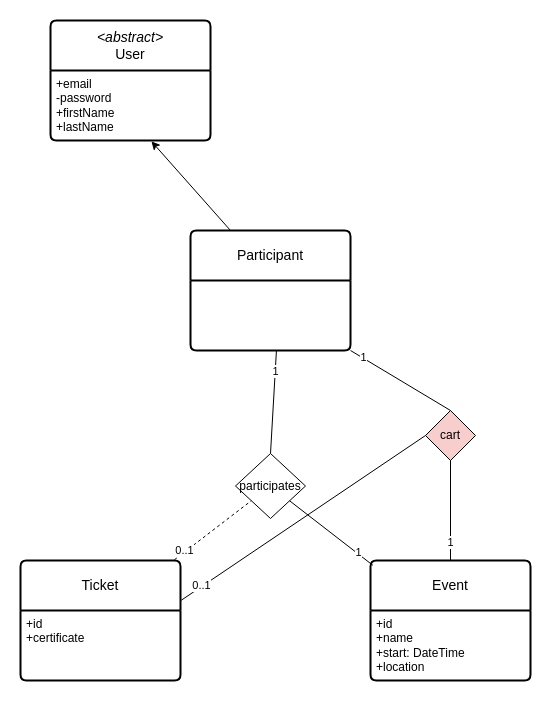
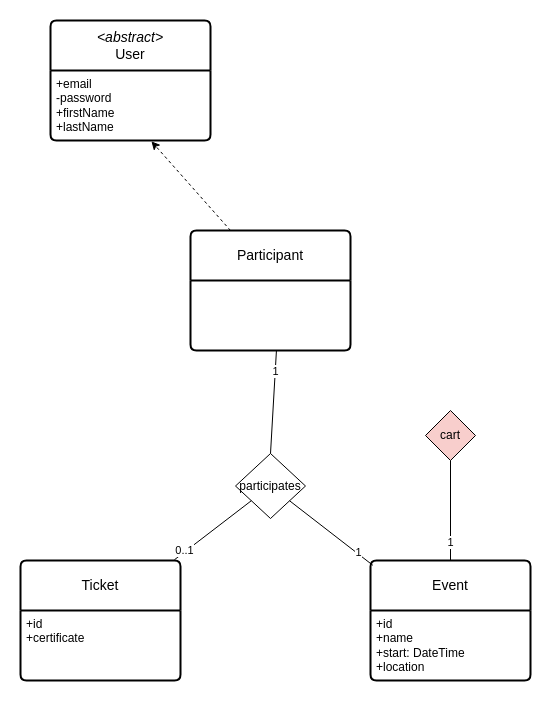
(193, 188) -> (193, 188)
(401, 381) -> none
(303, 518) -> none
(222, 523) -> (222, 523)
